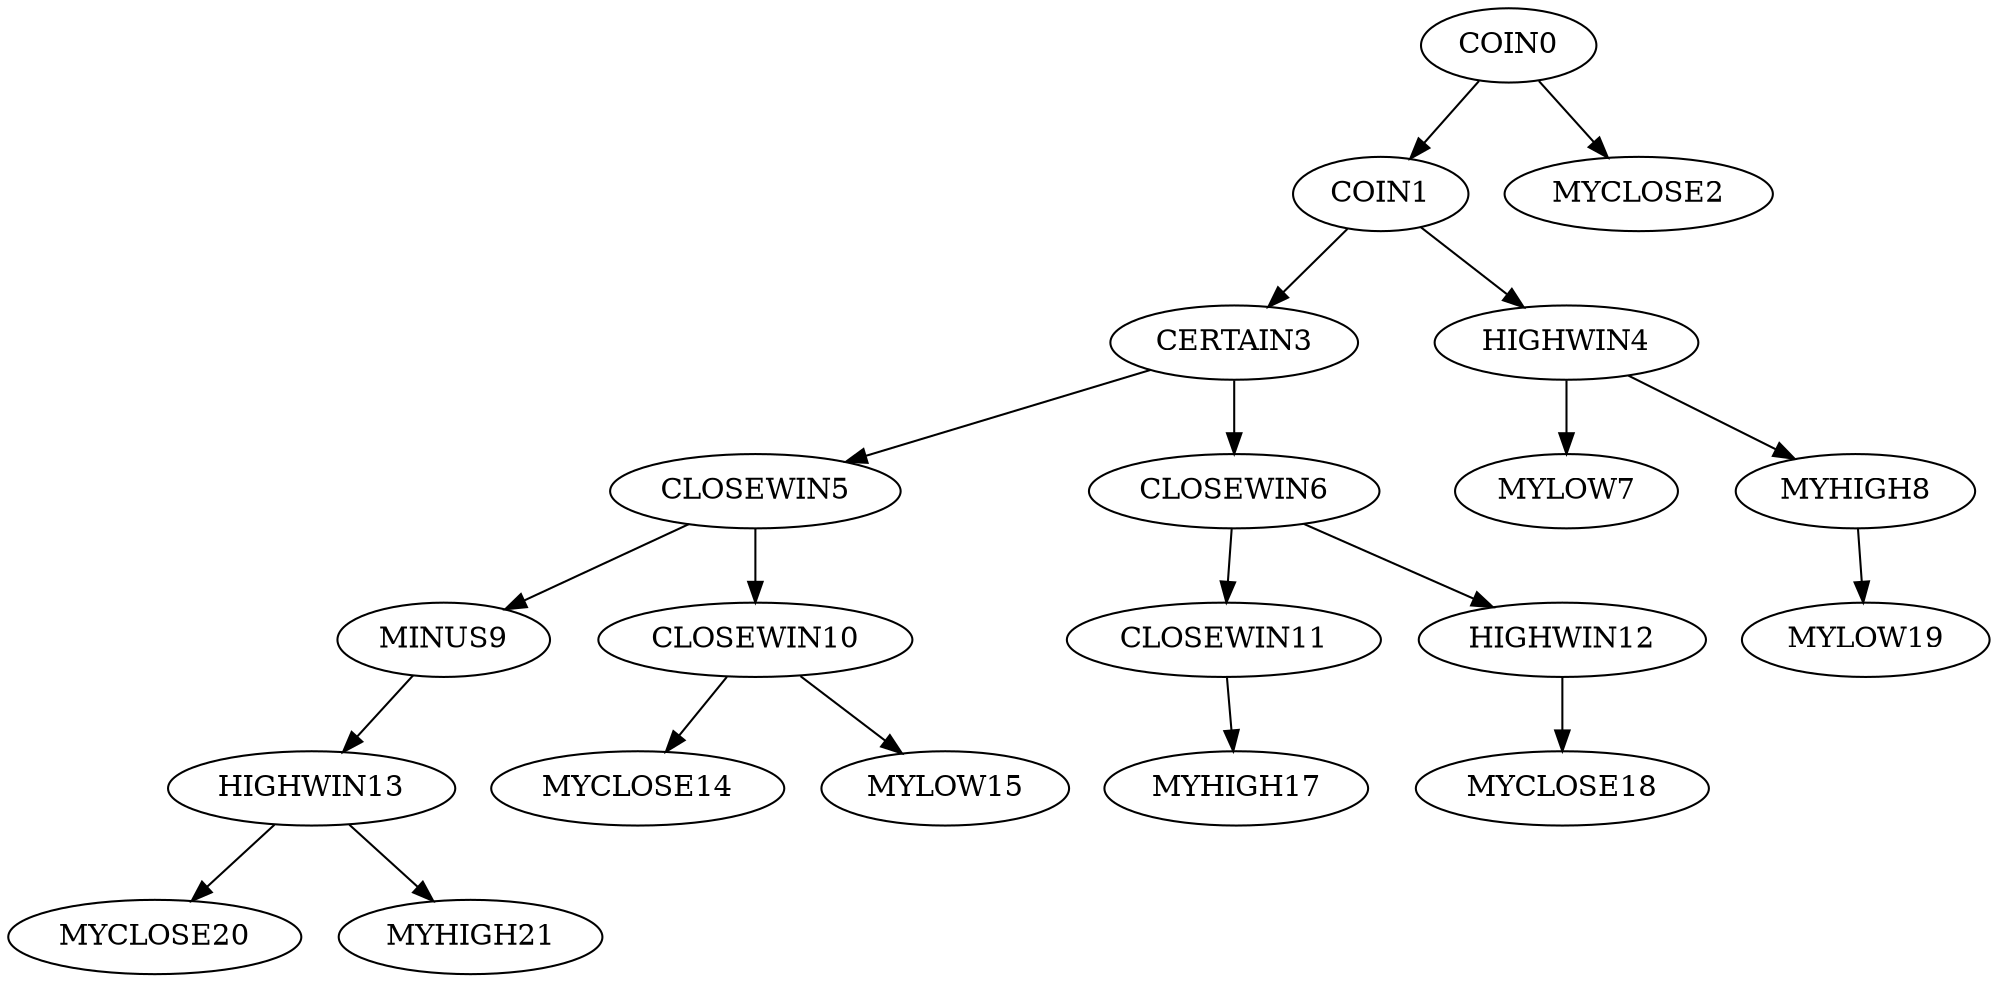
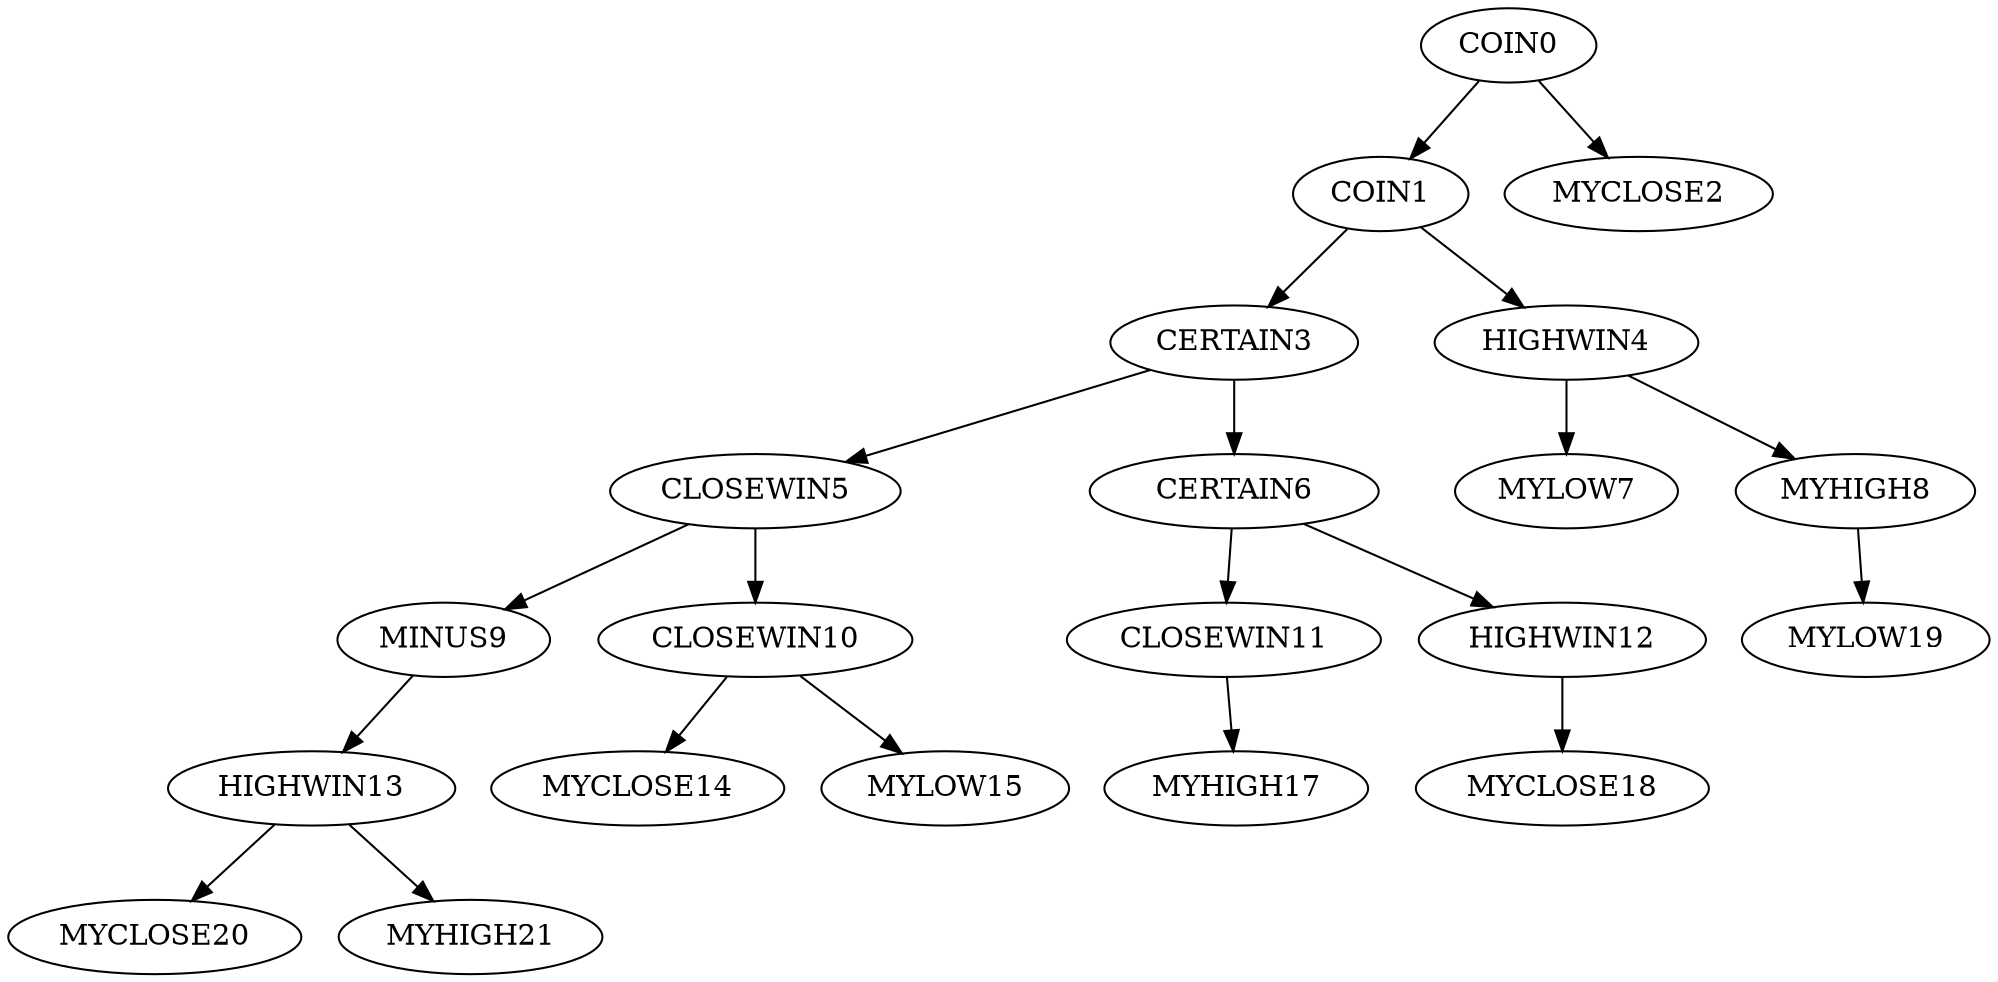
(1234, 491) -> (1234, 491)
